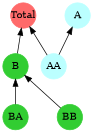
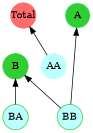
(78, 16) -> (78, 16)
(19, 44) -> none
(64, 44) -> (73, 70)
(16, 117) -> (16, 117)
(70, 117) -> (70, 117)
